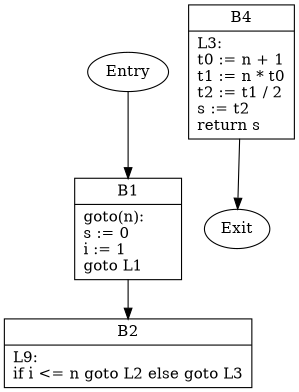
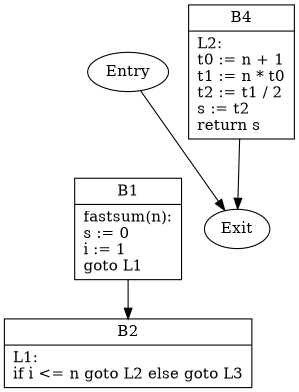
(210, 44) -> (210, 44)
(128, 130) -> (179, 146)
(114, 217) -> (128, 217)
(26, 358) -> (26, 358)
